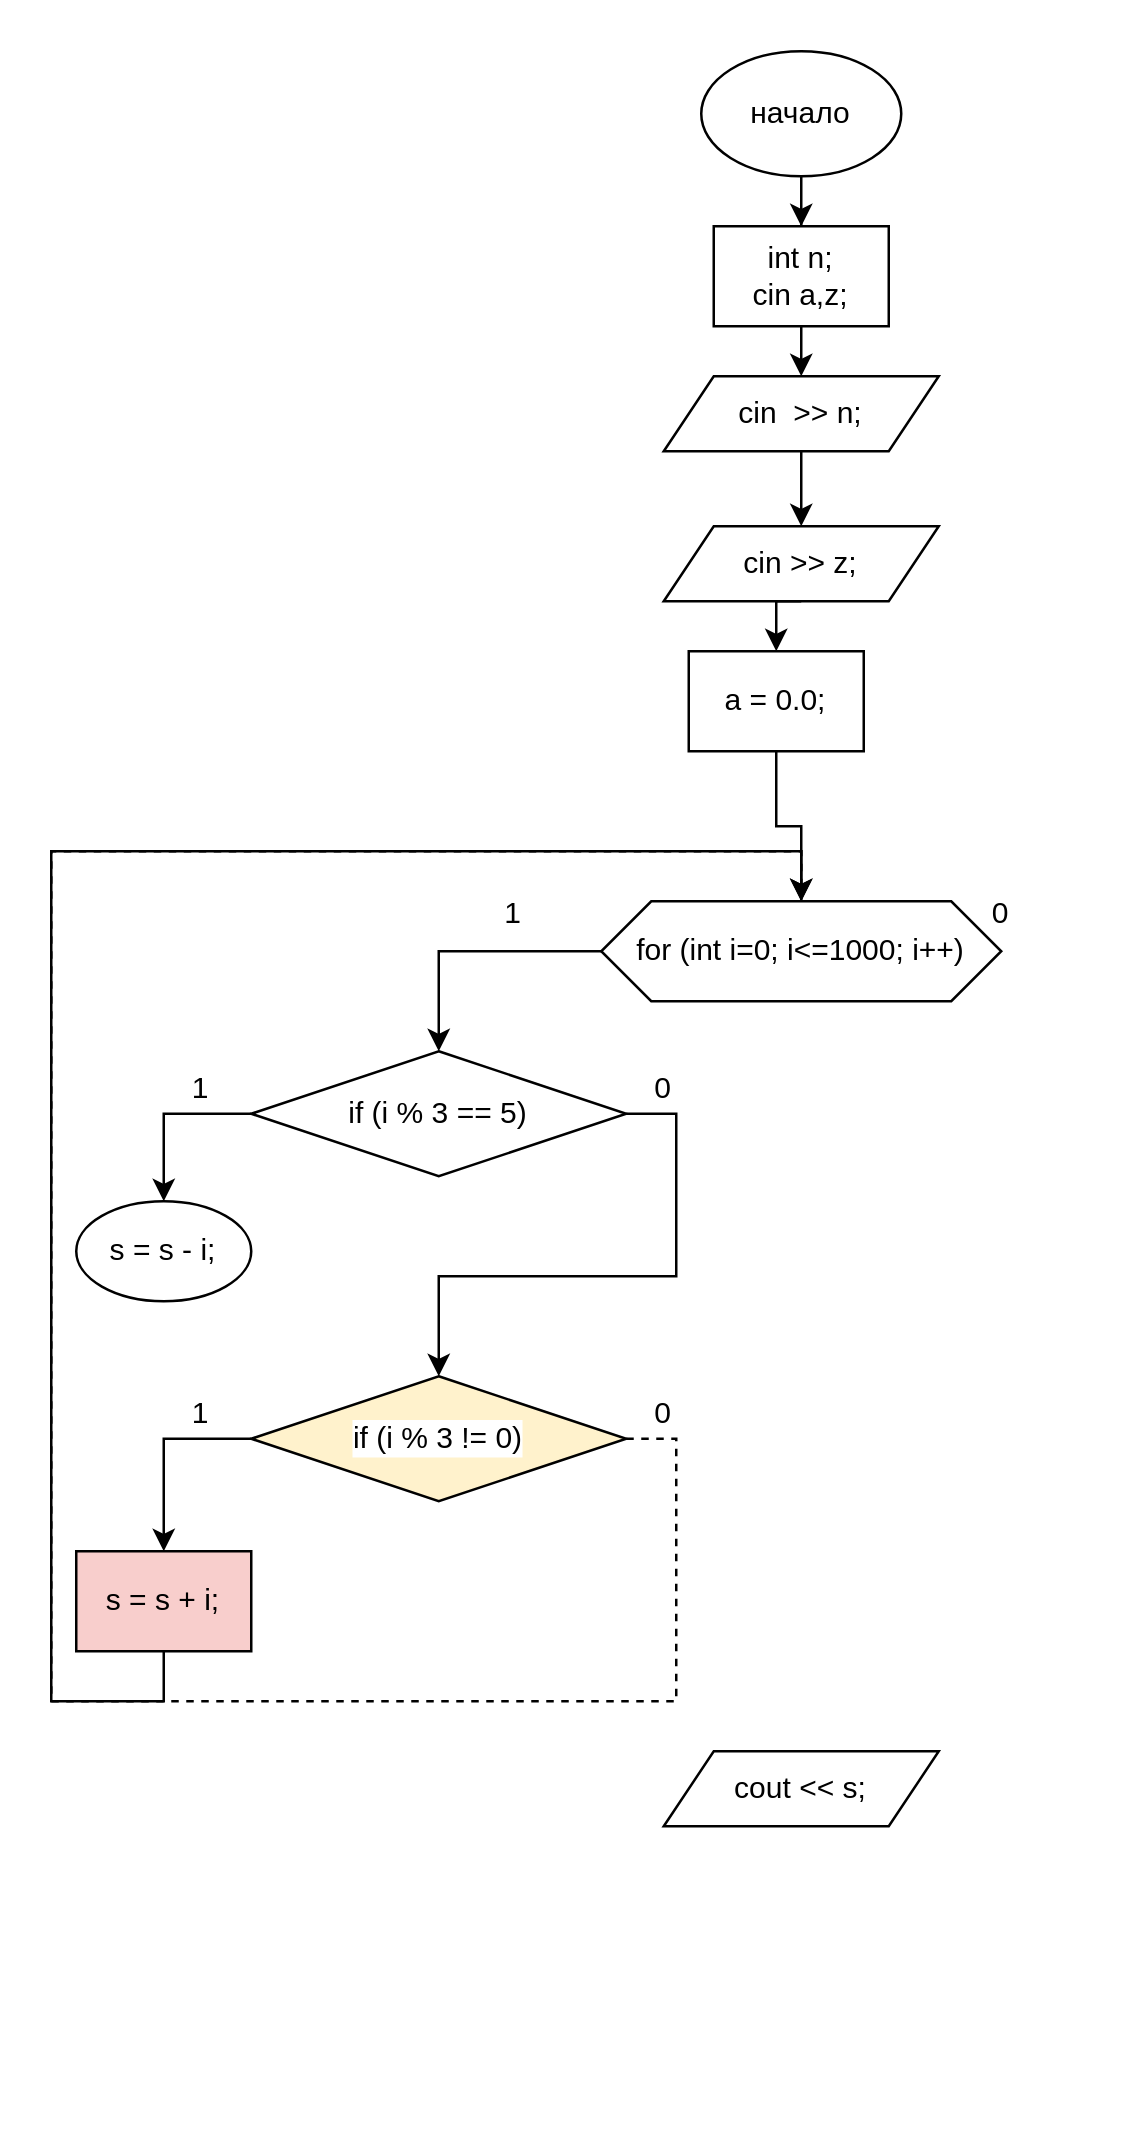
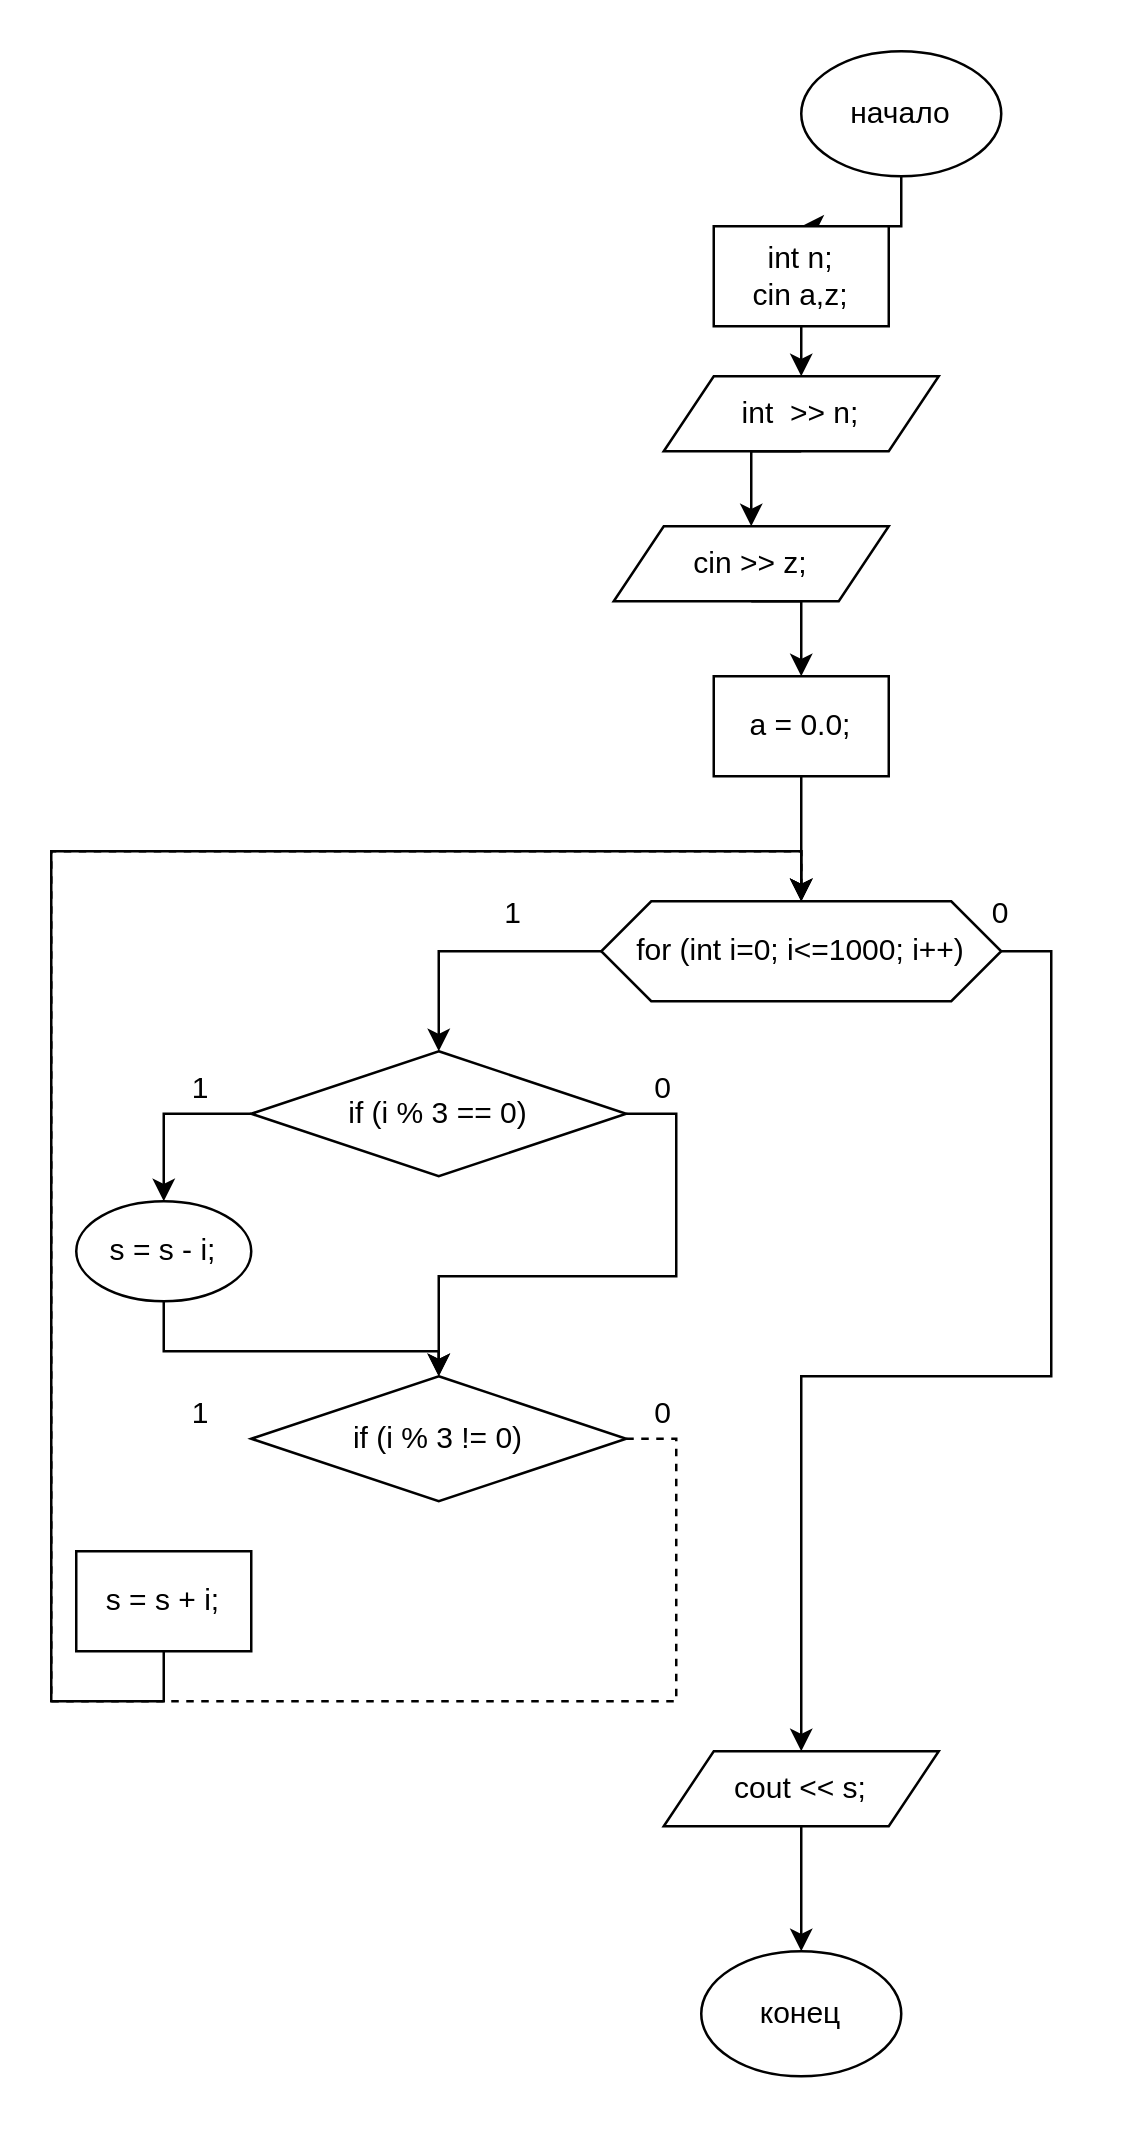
(801, 114) -> (901, 114)
(801, 414) -> (801, 414)
(801, 564) -> (751, 564)
(776, 701) -> (801, 726)
(801, 899) -> (164, 1651)
(439, 1114) -> (439, 1114)
none -> (274, 1351)
none -> (984, 1376)
(439, 1439) -> (439, 1439)
(164, 1444) -> none
(164, 1601) -> (164, 1601)
none -> (801, 1880)
none -> (801, 2014)
